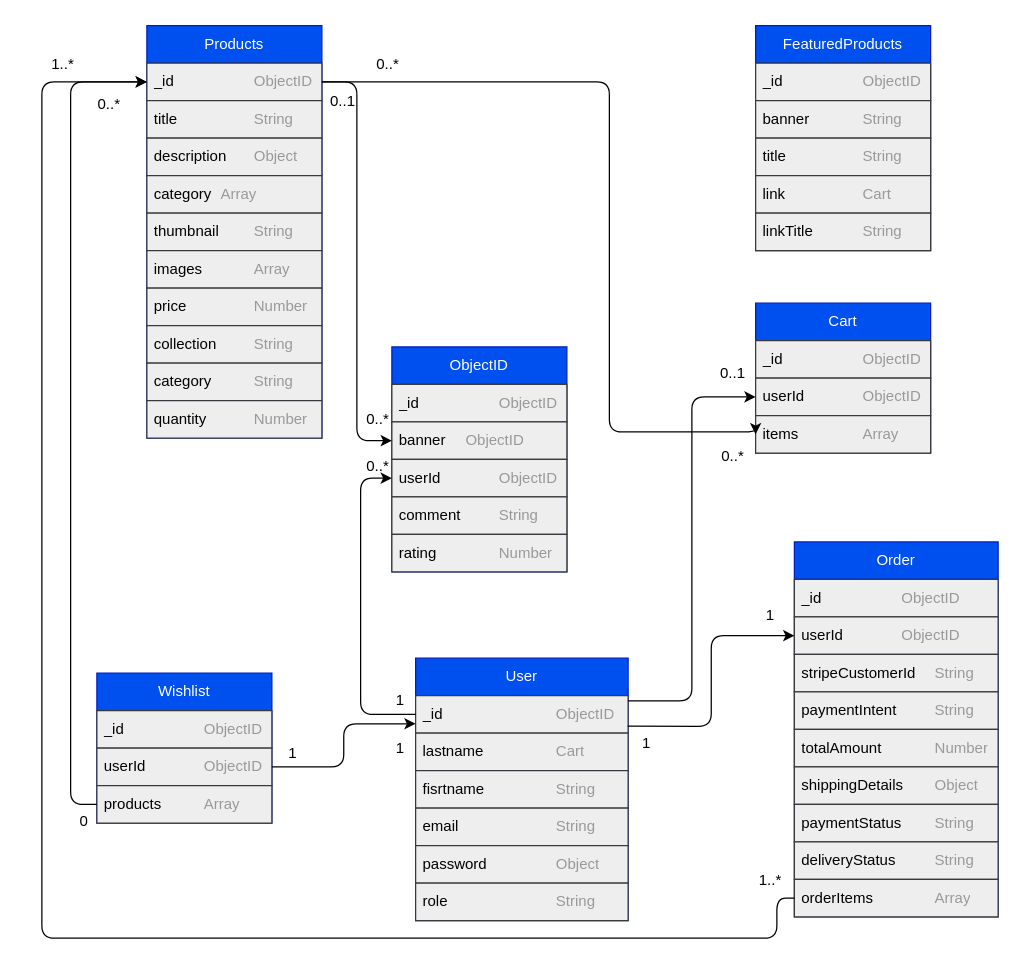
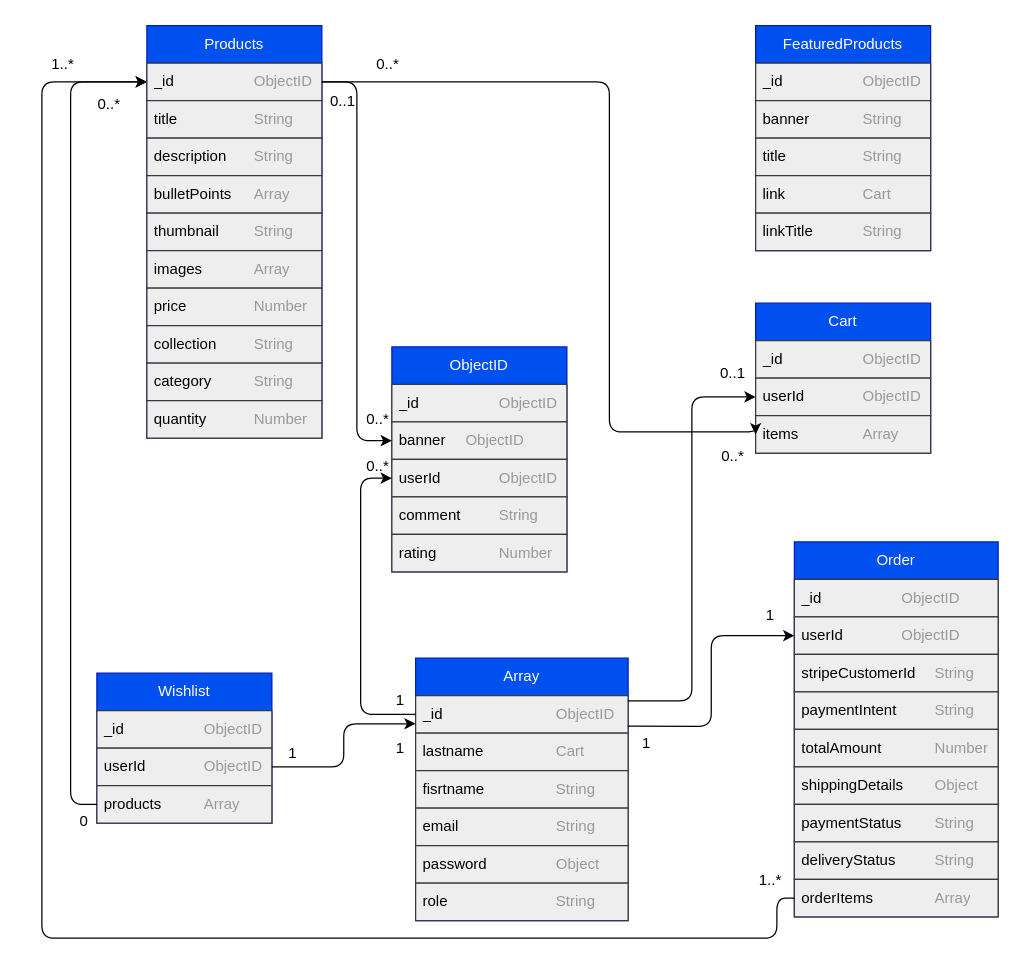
(228, 157) -> (226, 157)
(215, 194) -> (226, 194)
(522, 677) -> (522, 677)
